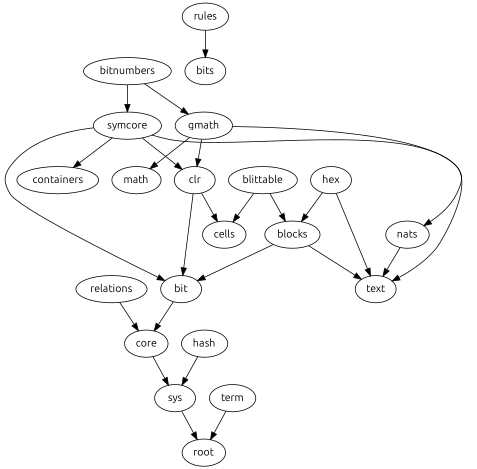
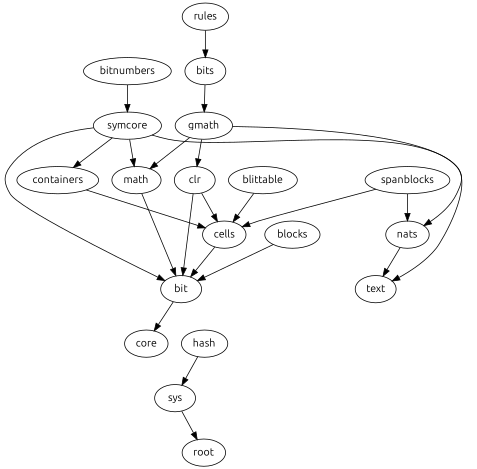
(163, 97) -> (205, 95)
(159, 151) -> (131, 149)
(331, 180) -> none
none -> (407, 180)
(276, 204) -> none
none -> (142, 208)
none -> (157, 231)
none -> (205, 259)
(332, 260) -> none
(111, 289) -> none
(159, 368) -> none
(233, 398) -> none
